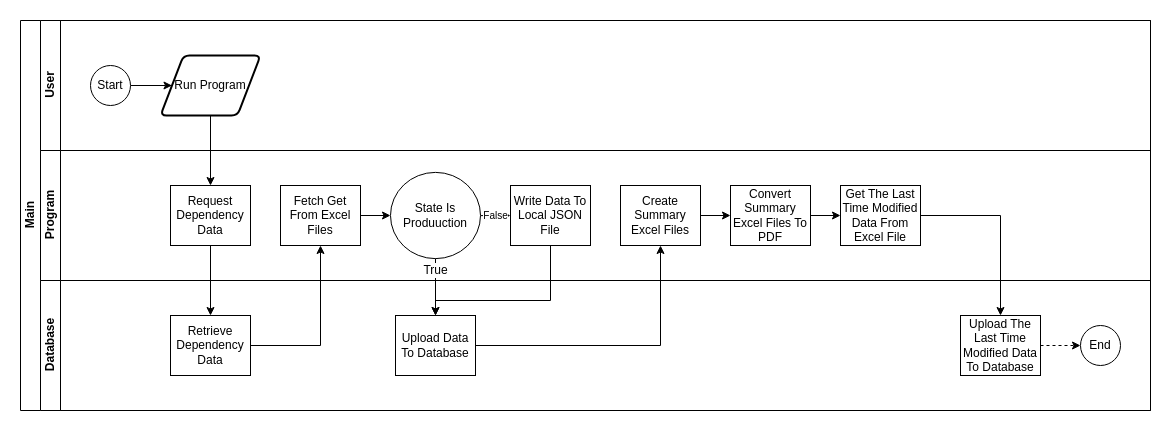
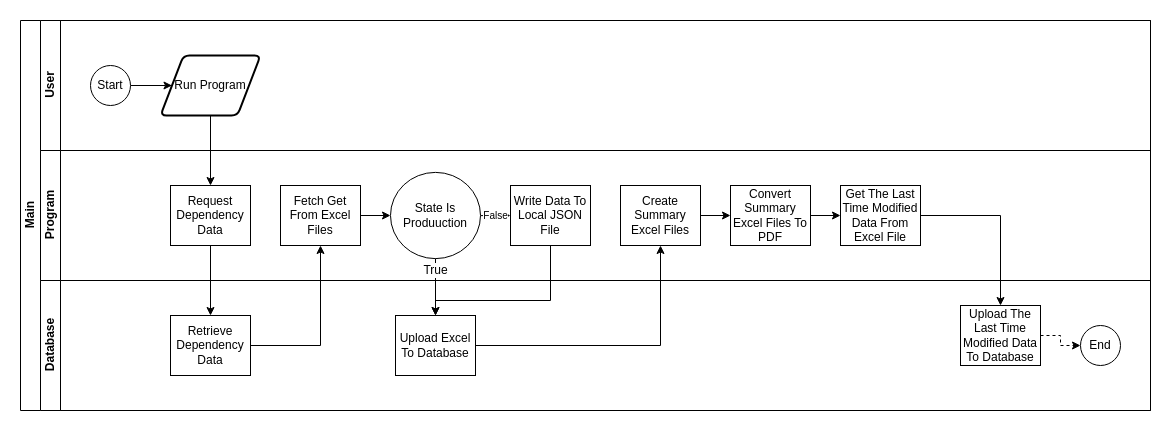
(436, 346) -> (436, 346)
(1001, 346) -> (1001, 336)
